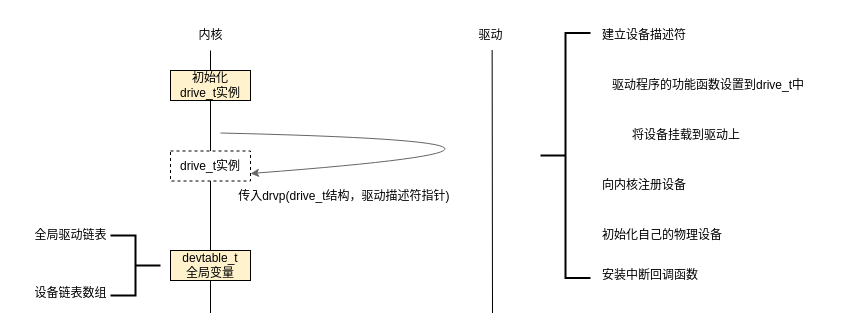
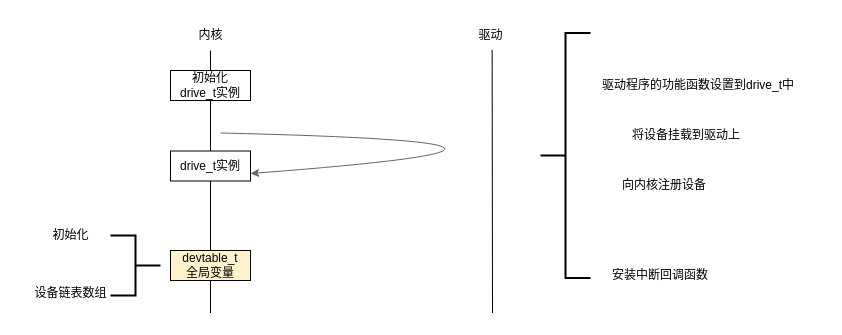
(656, 36) -> none
(211, 86) -> (211, 86)
(721, 86) -> (711, 86)
(211, 166) -> (211, 166)
(656, 186) -> (676, 186)
(346, 196) -> none
(71, 236) -> (71, 236)
(671, 236) -> none
(661, 276) -> (671, 276)
